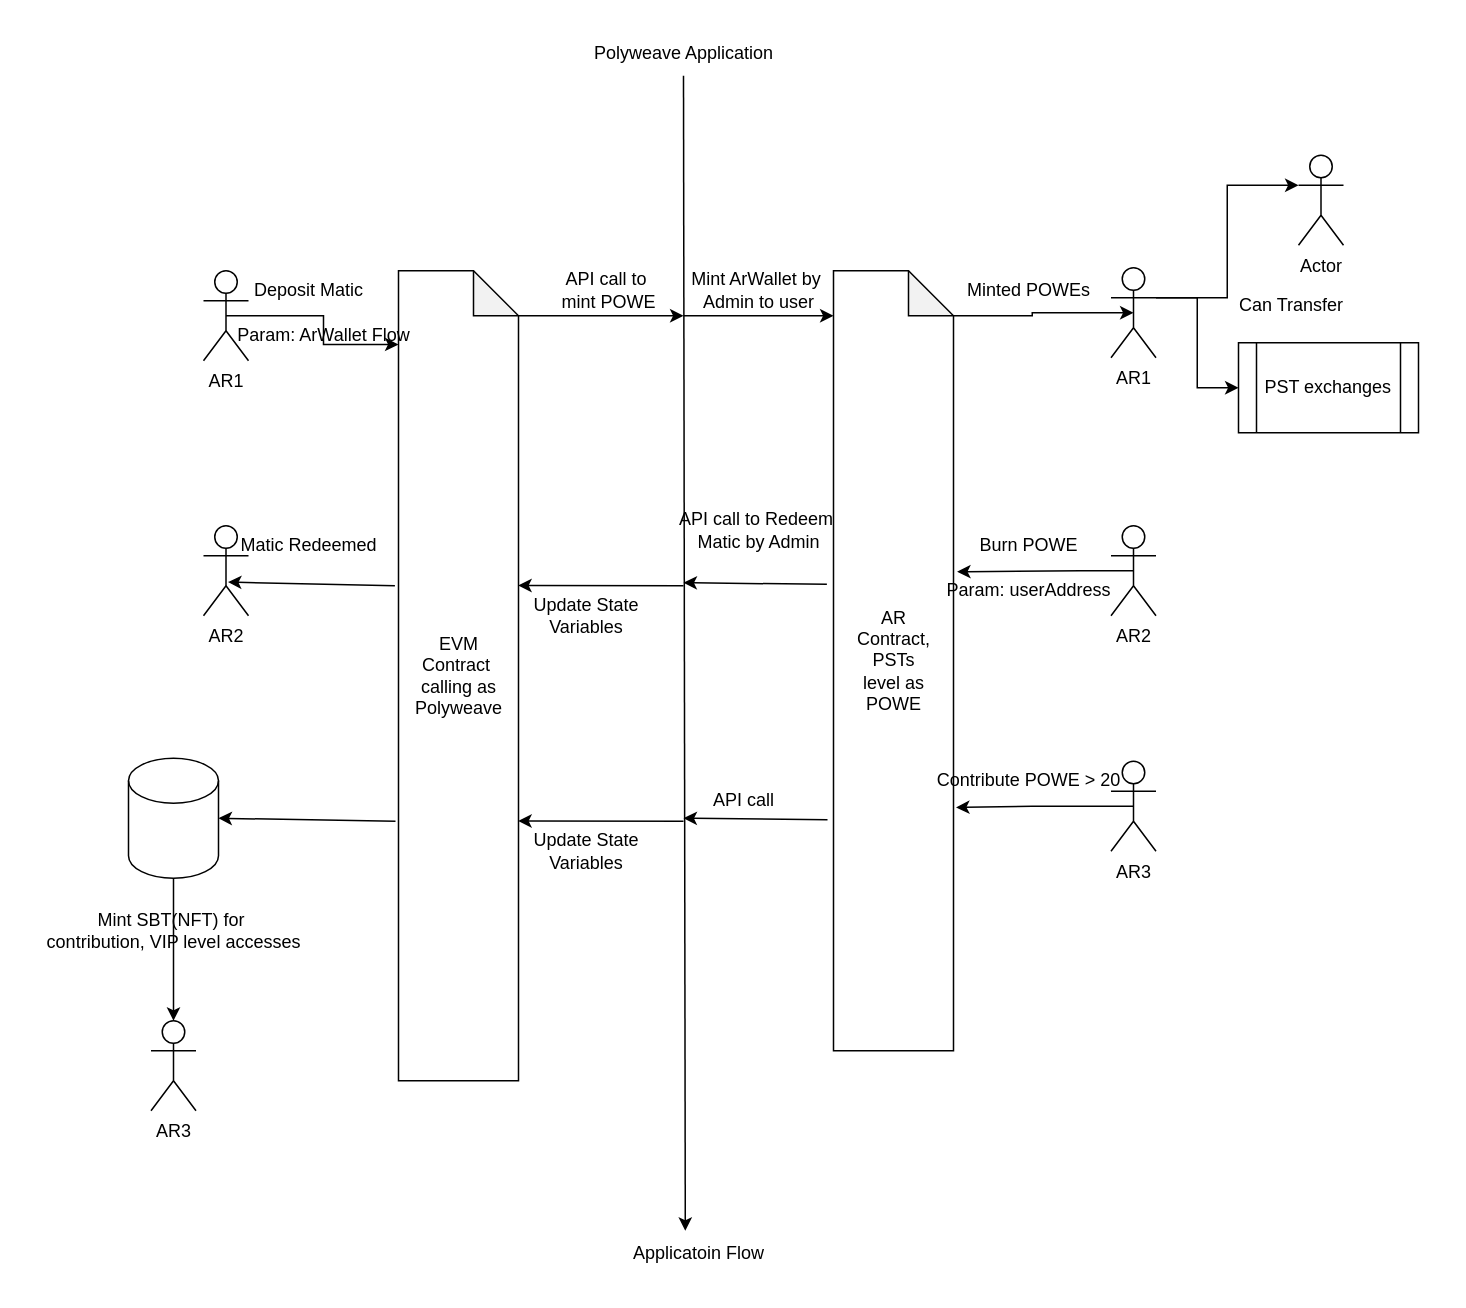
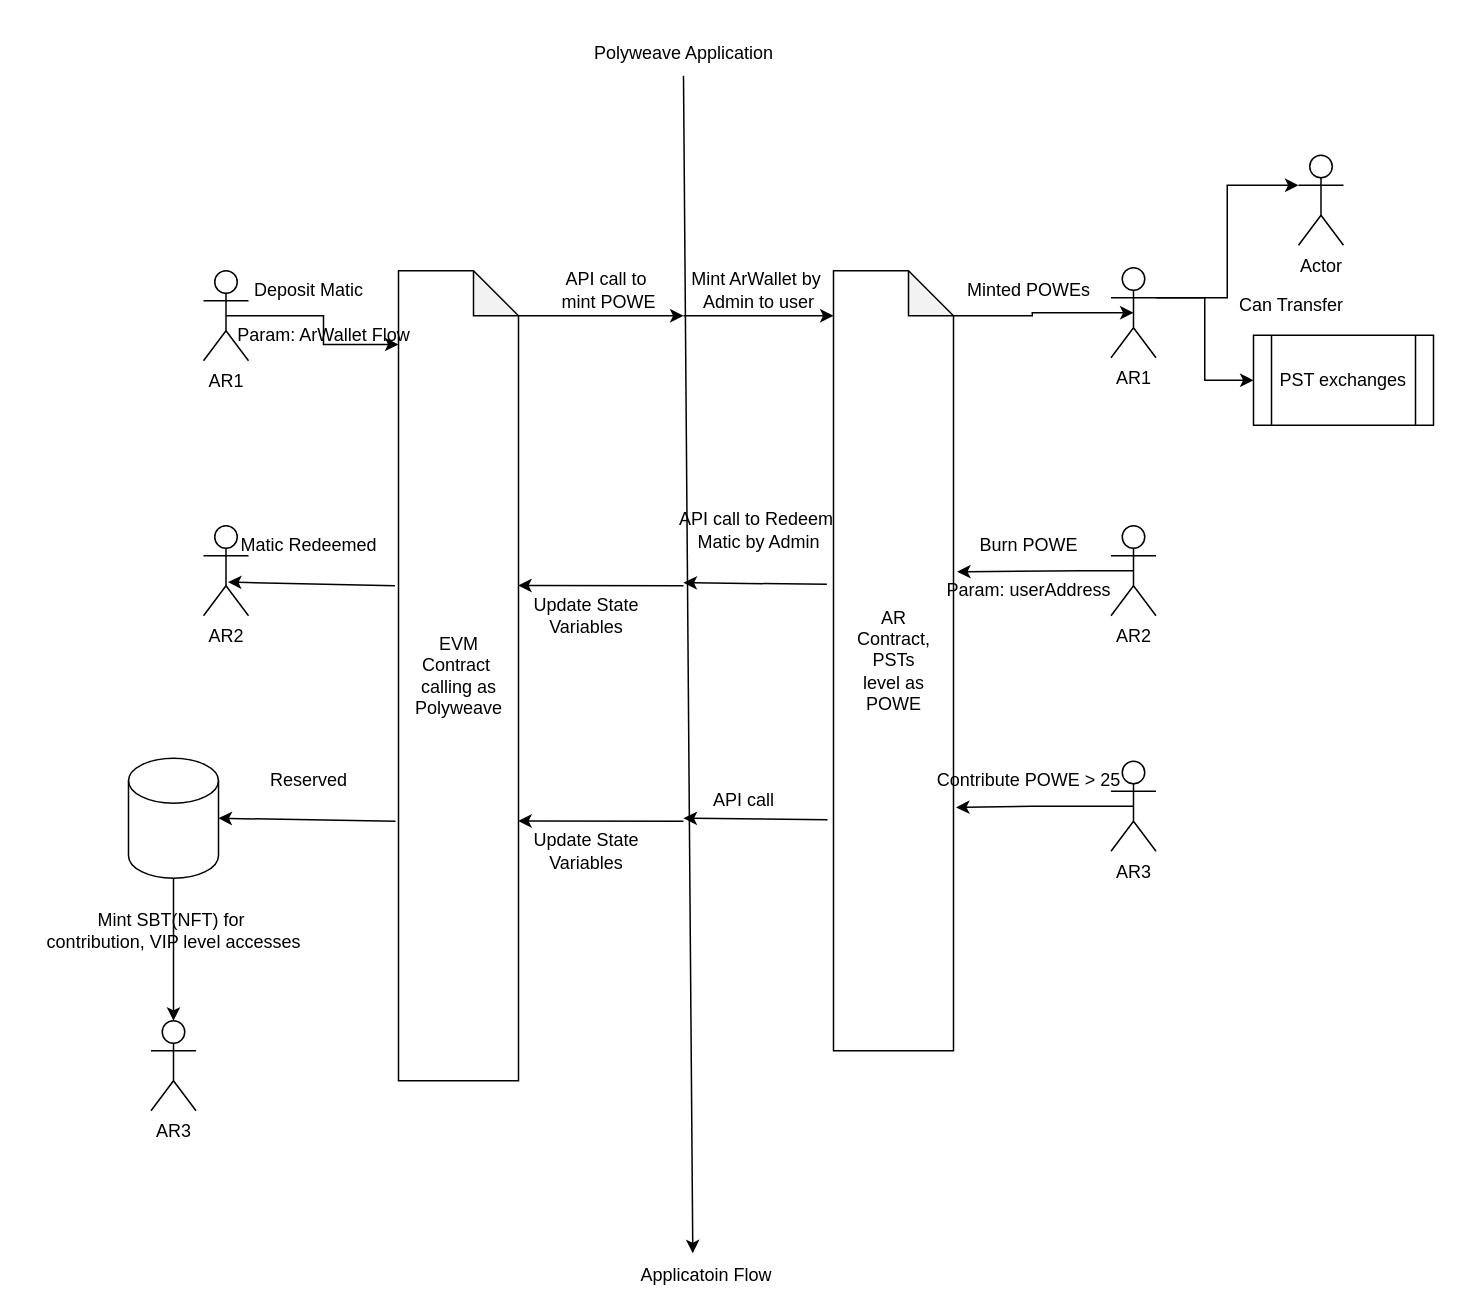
(1328, 388) -> (1343, 380)
none -> (308, 781)
(1029, 781) -> (1029, 781)
(698, 1253) -> (706, 1276)
